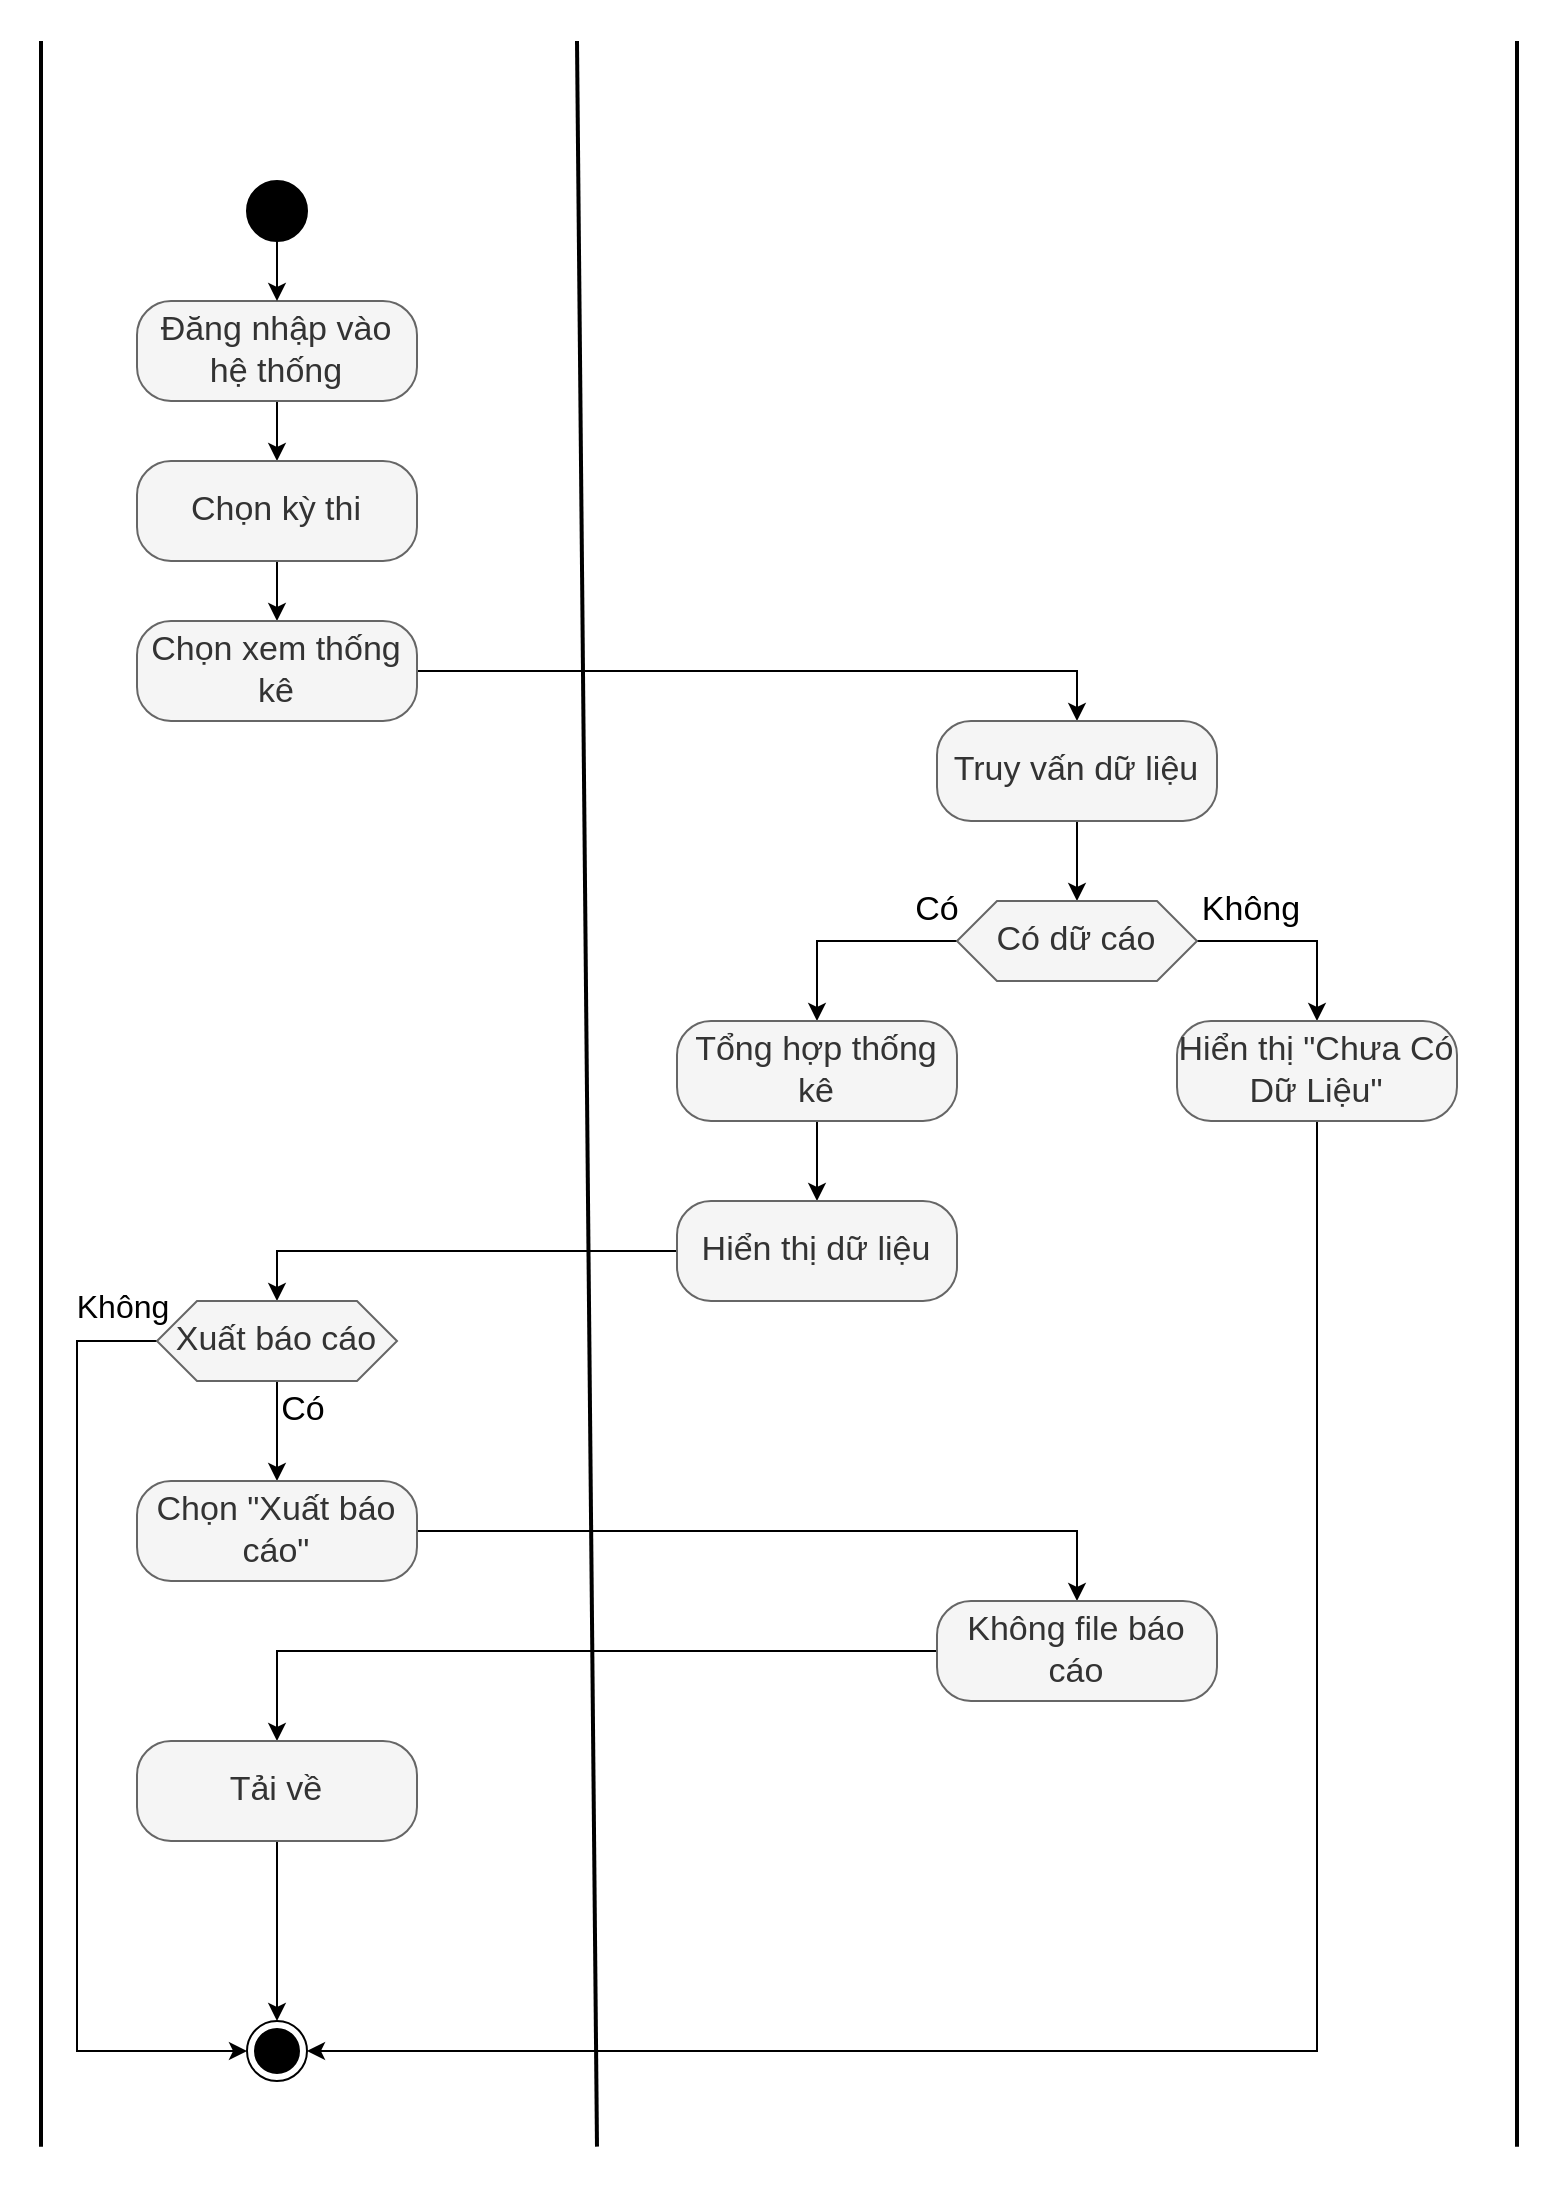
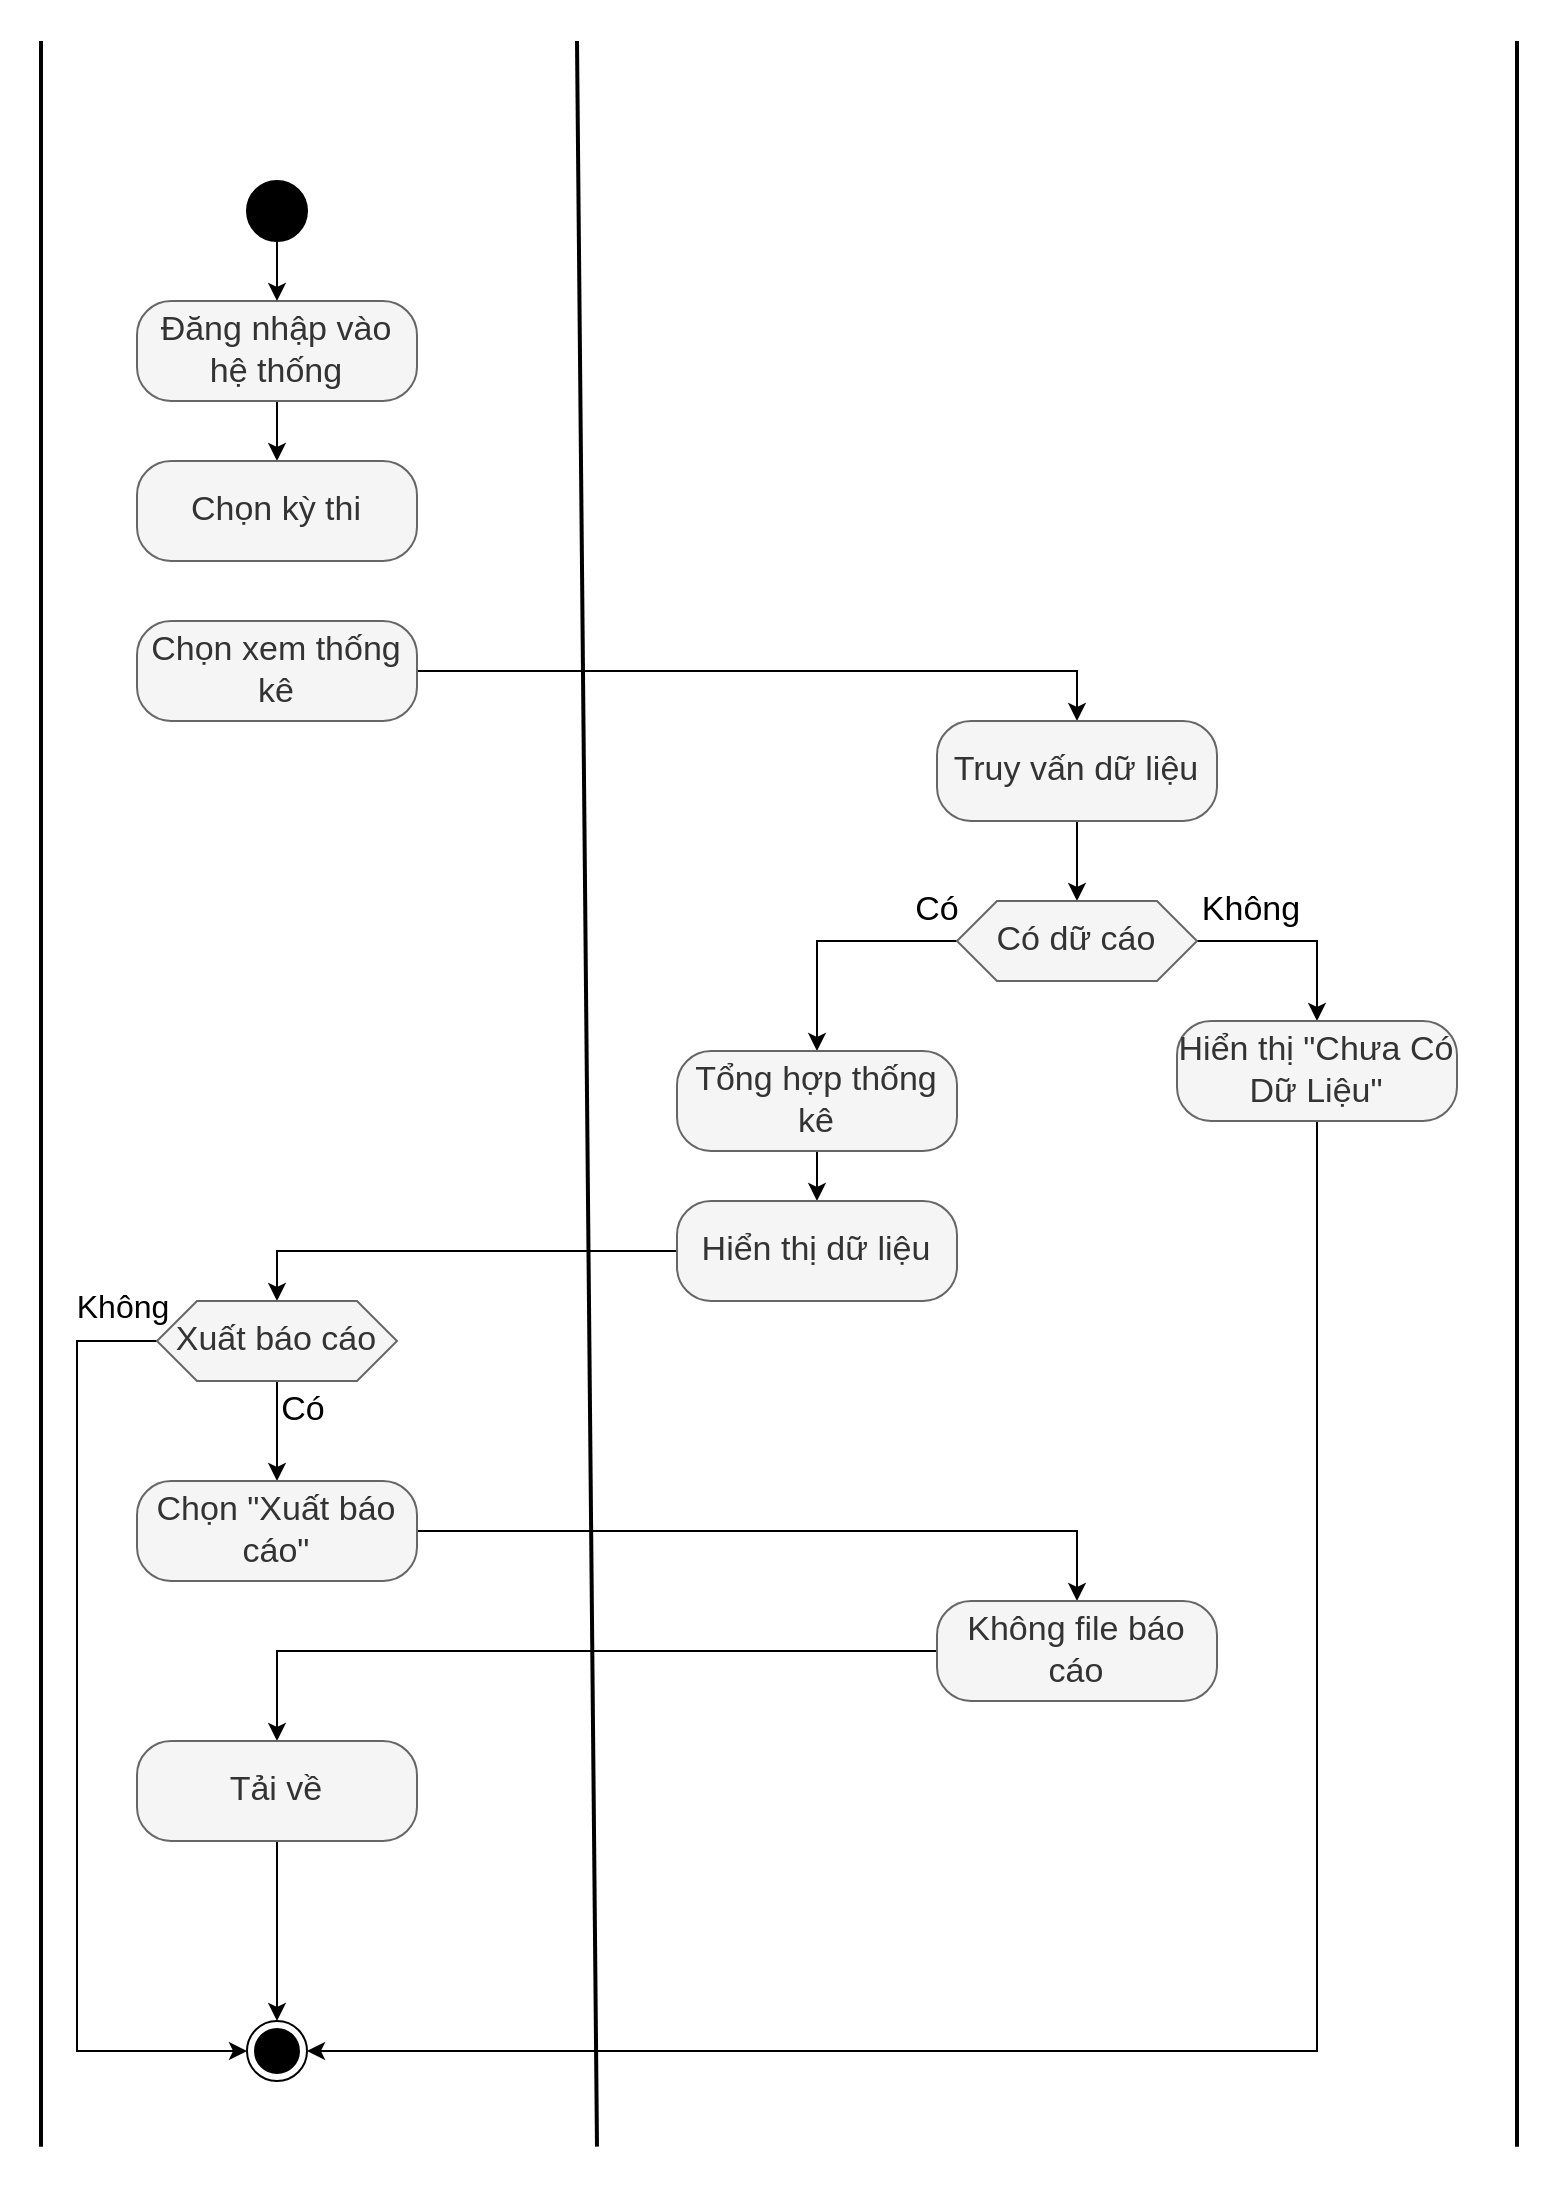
(277, 598) -> none
(817, 1071) -> (817, 1101)
